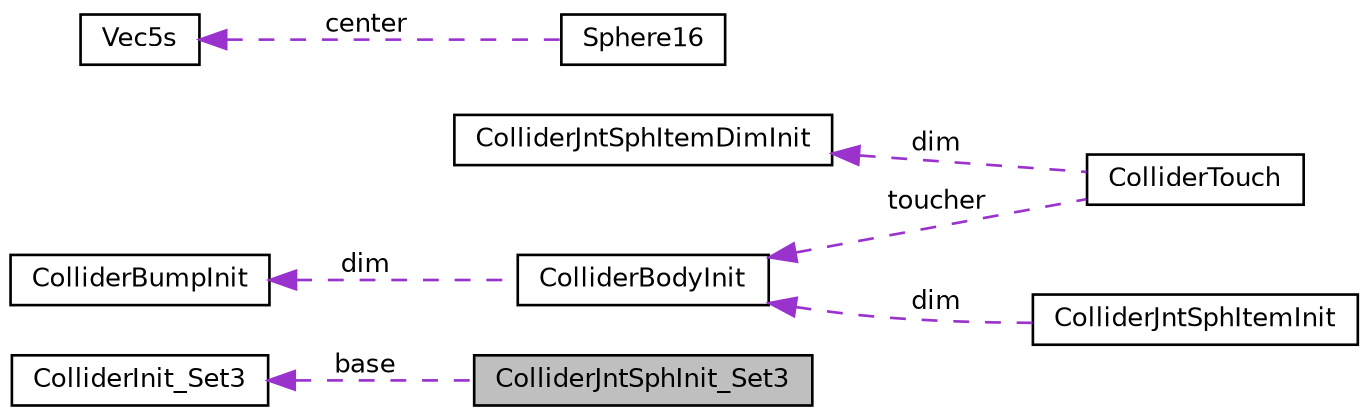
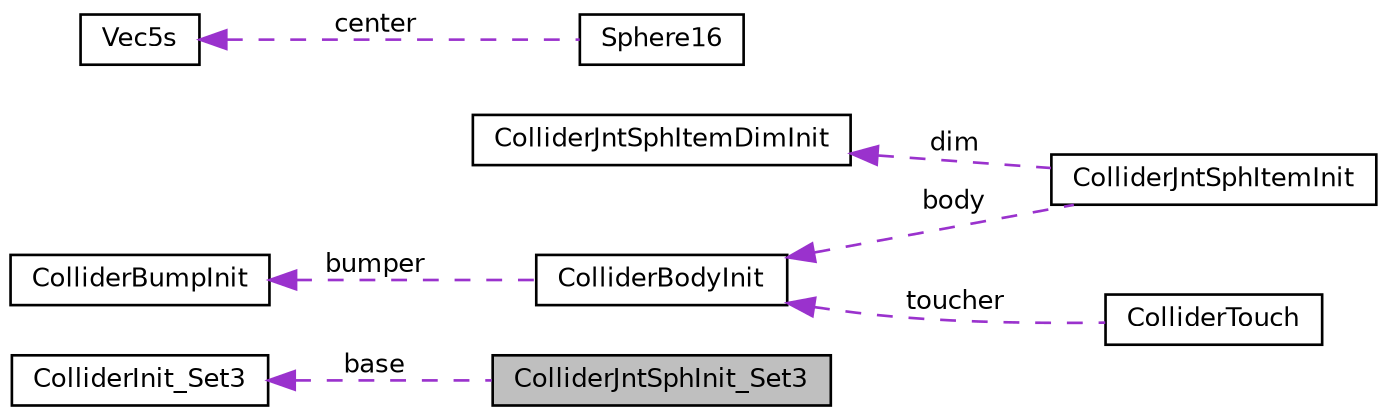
(973, 164) -> (964, 162)
(362, 265) -> (371, 265)
(933, 302) -> (951, 202)
